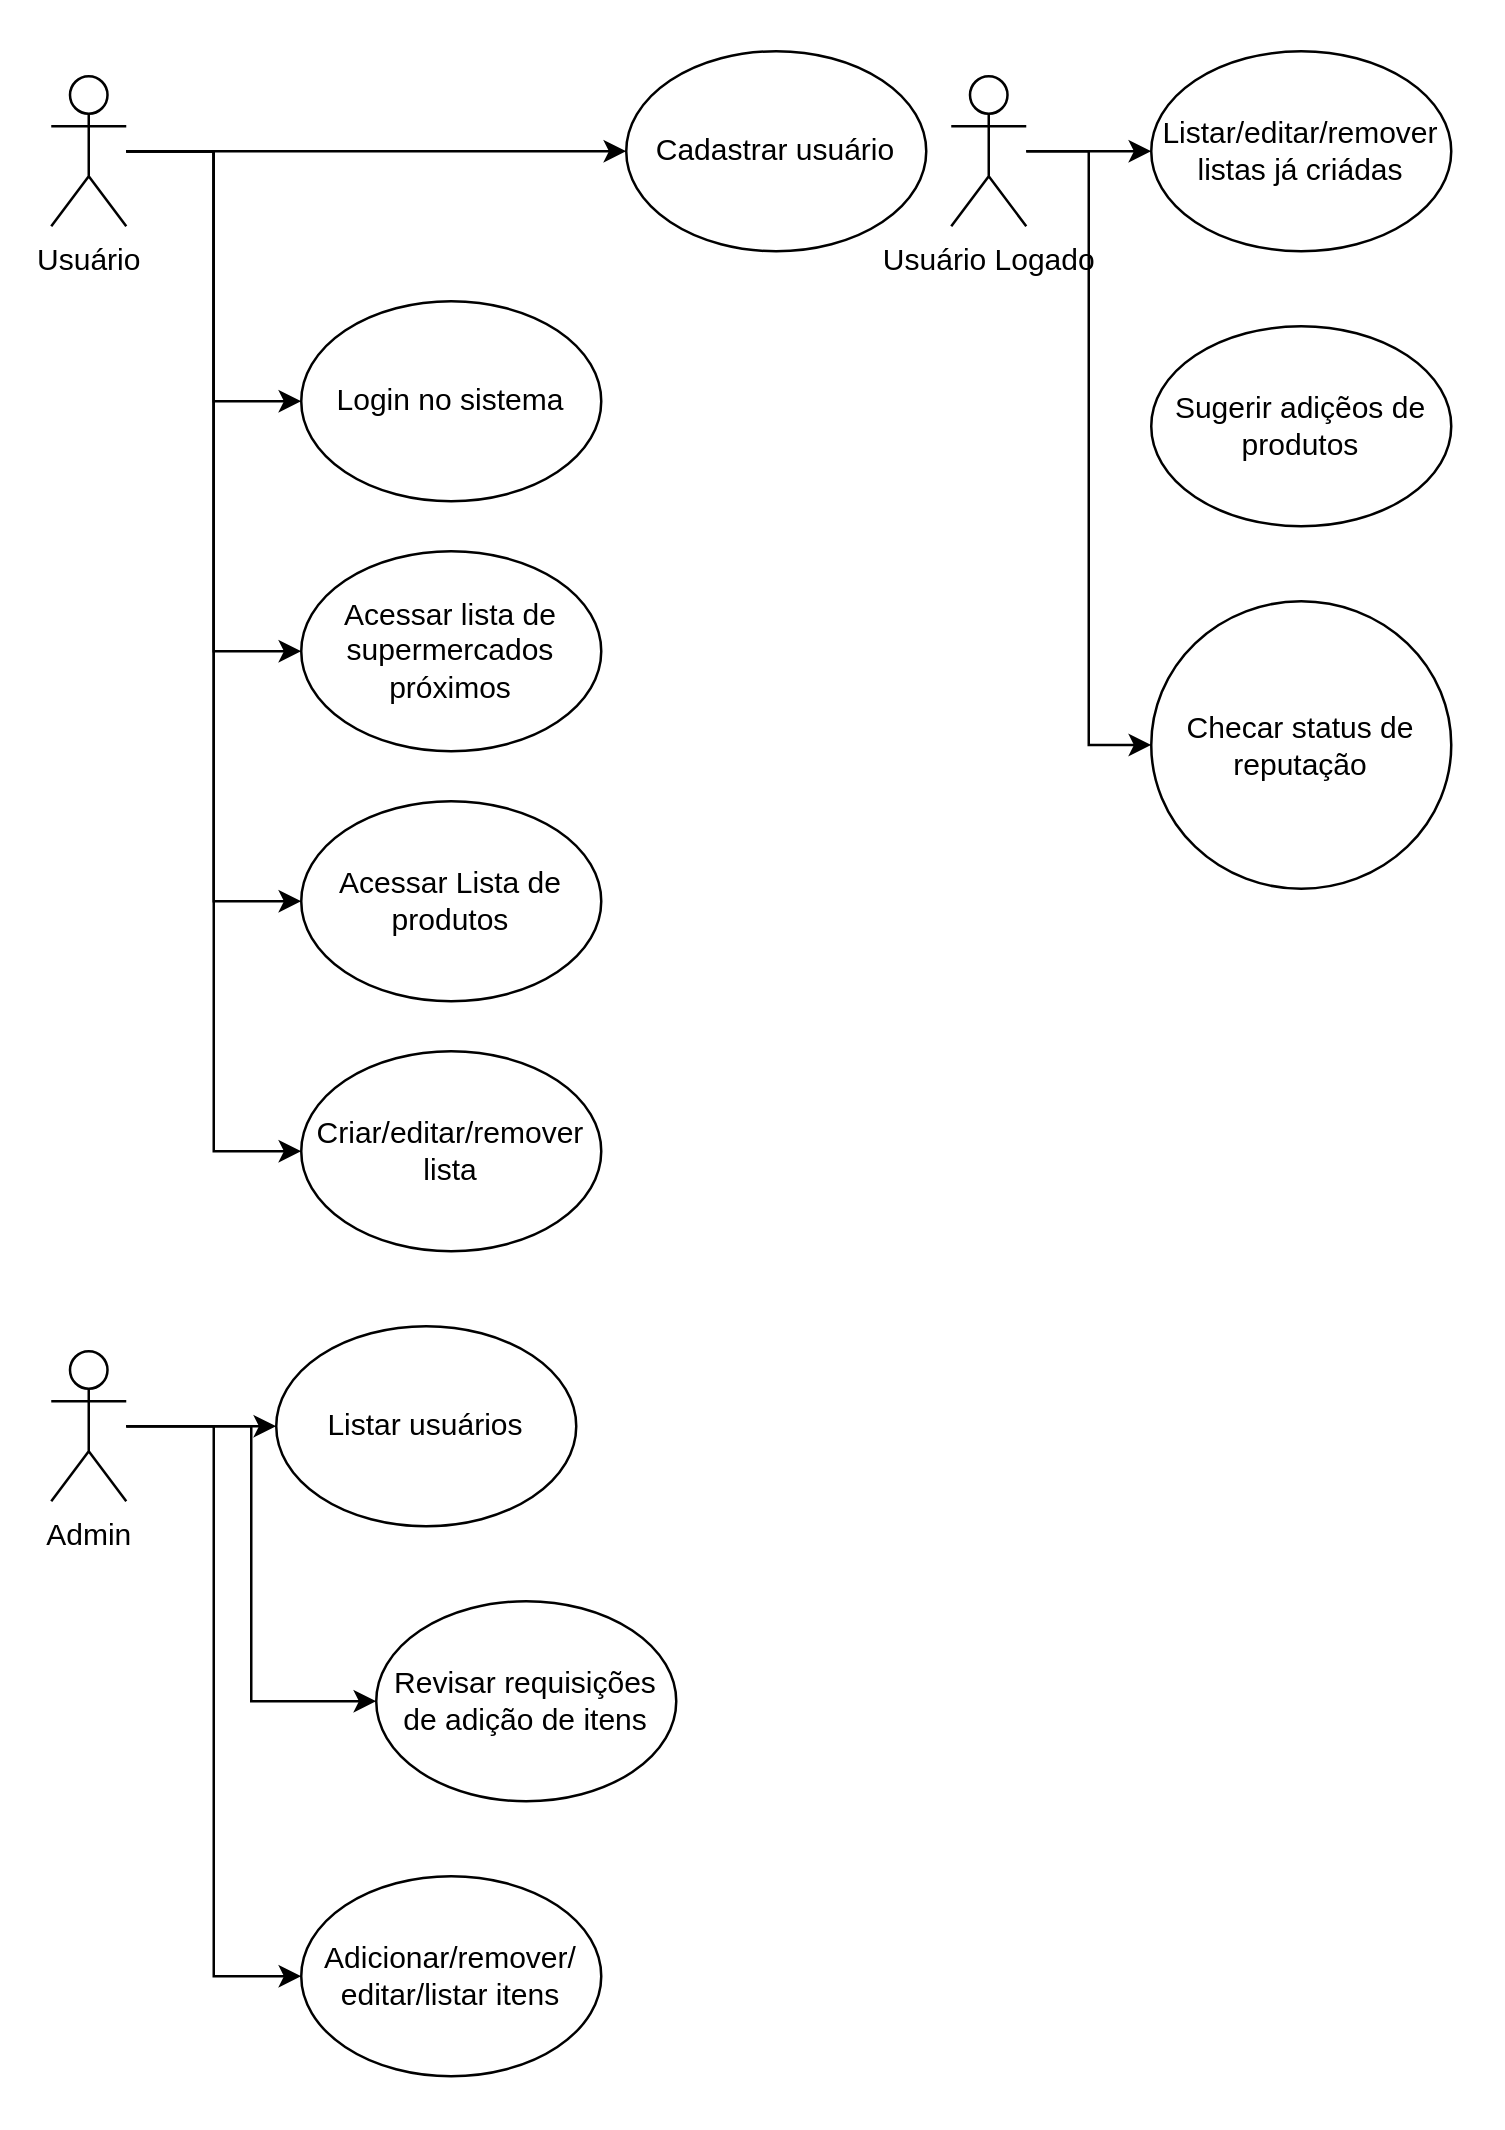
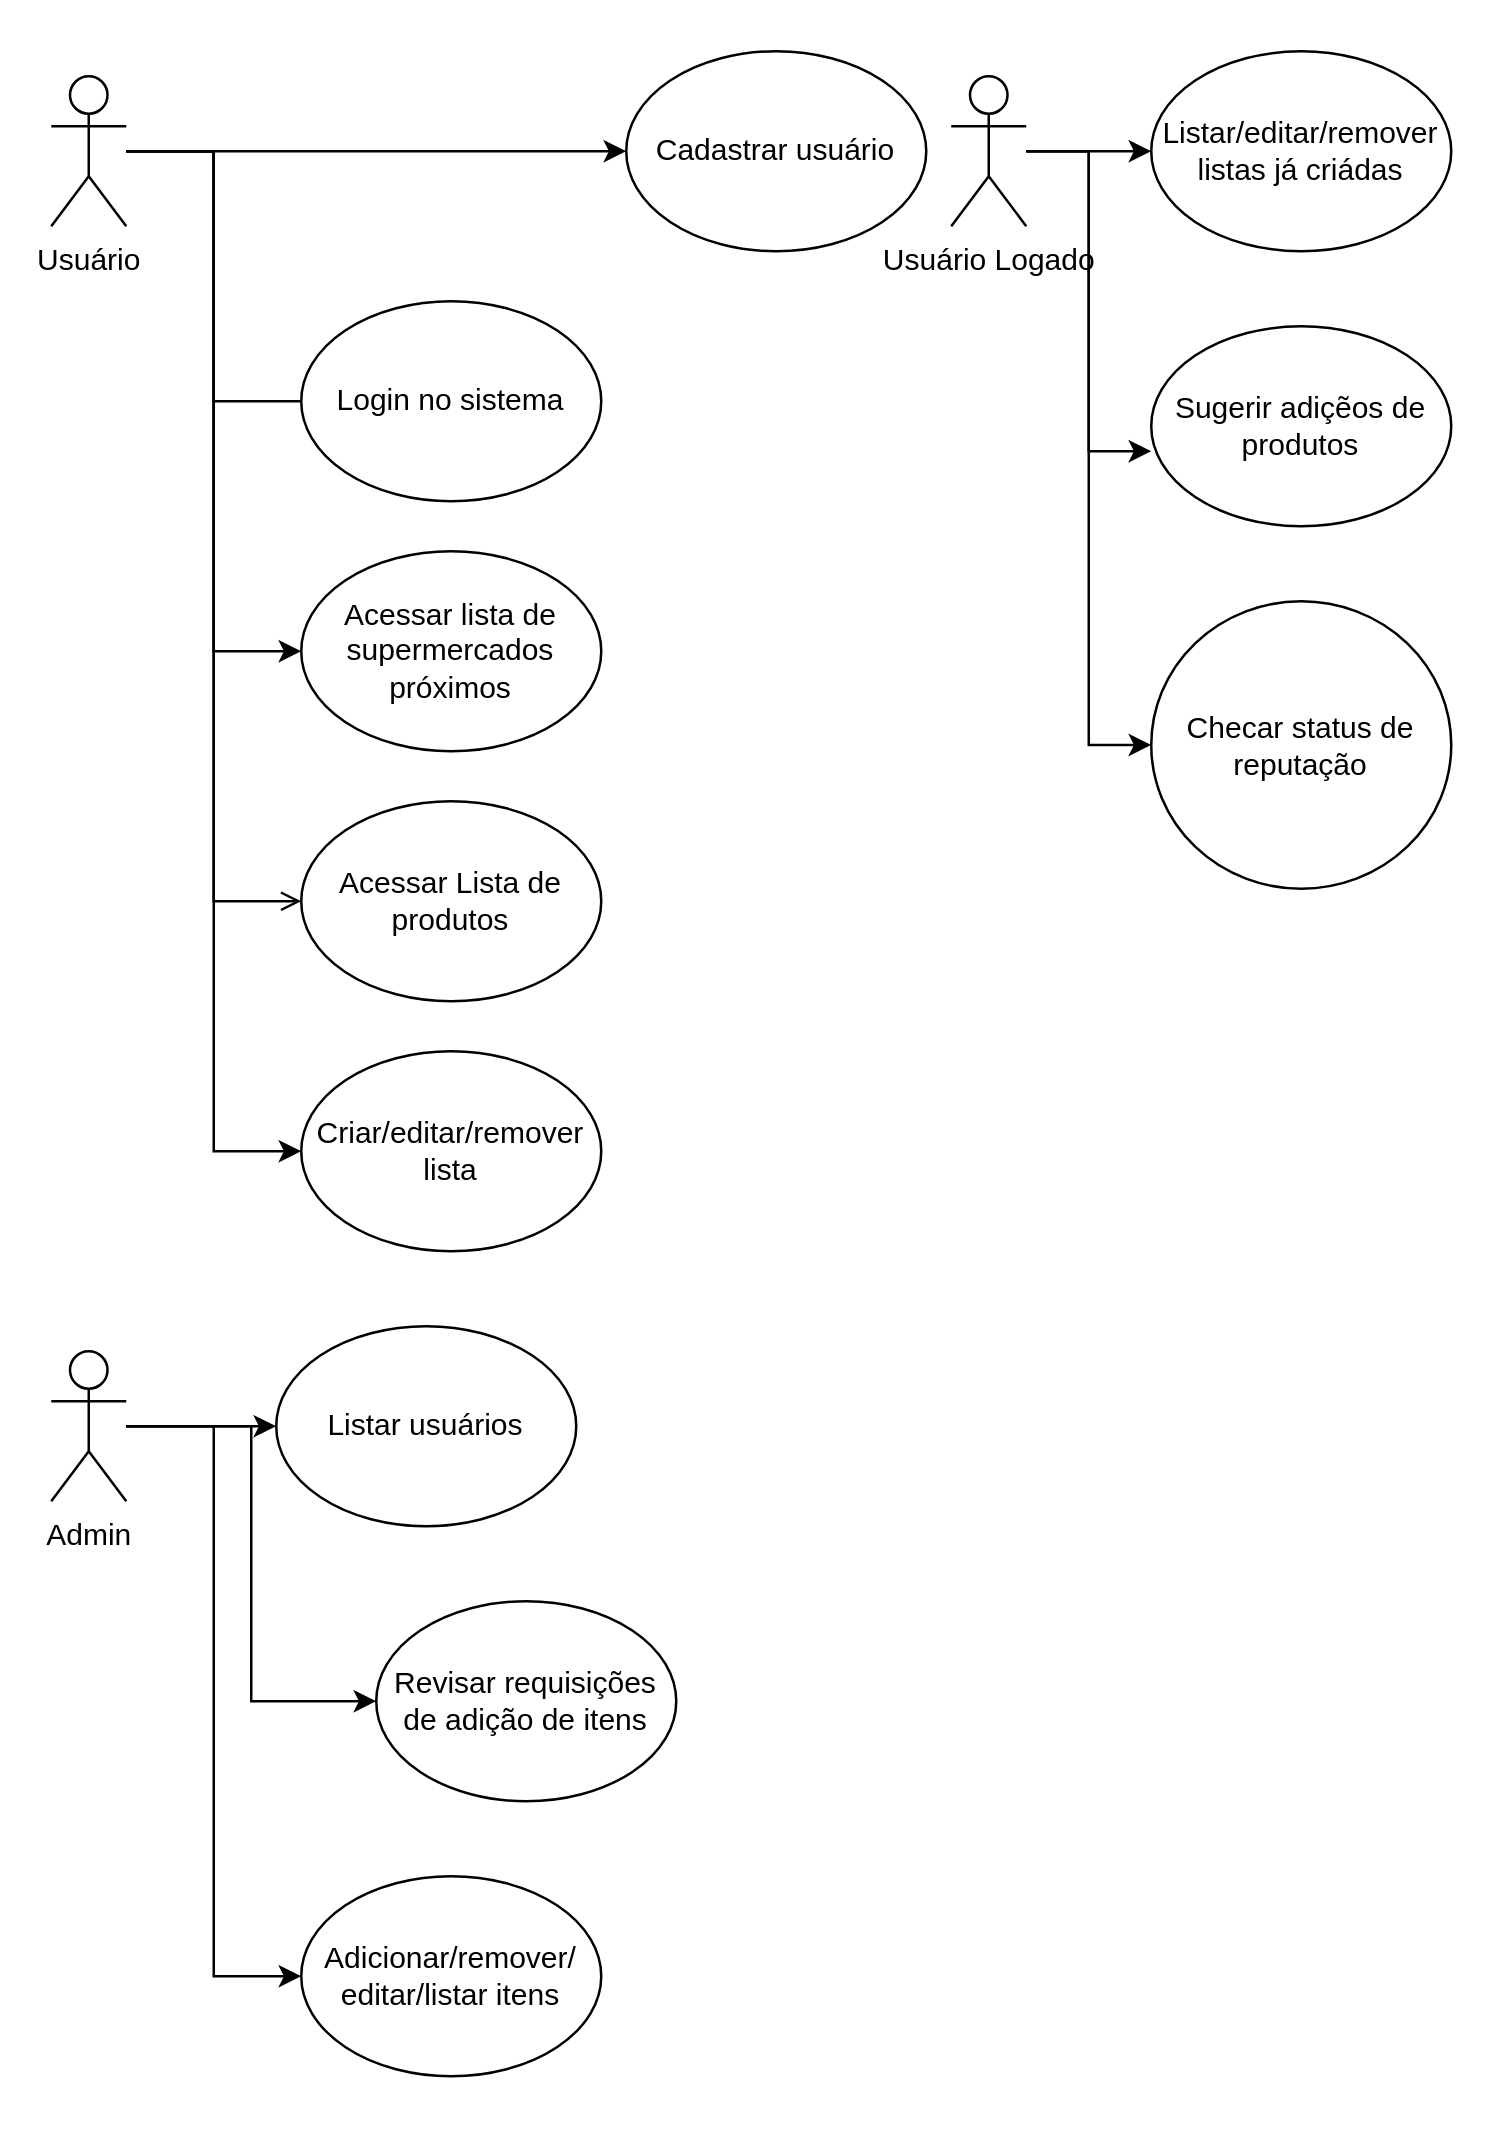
(283, 401) -> (290, 401)
none -> (1114, 451)
(283, 901) -> (287, 901)
